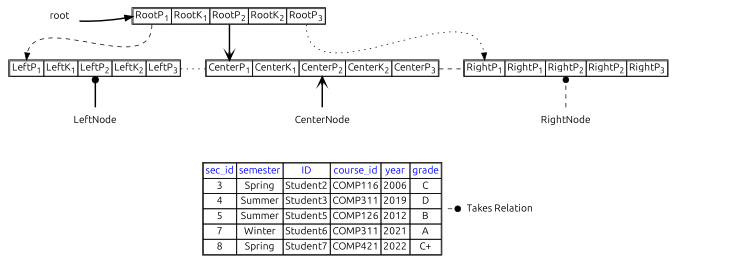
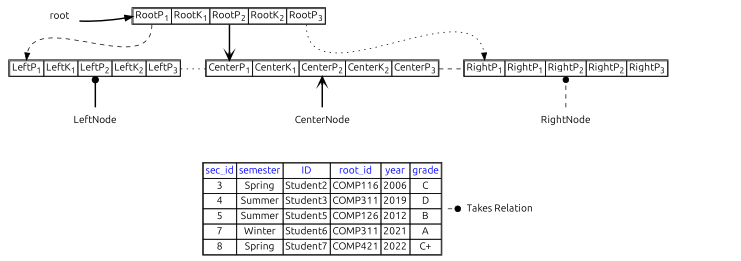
(356, 170) -> (356, 170)
